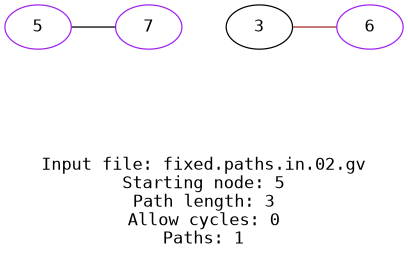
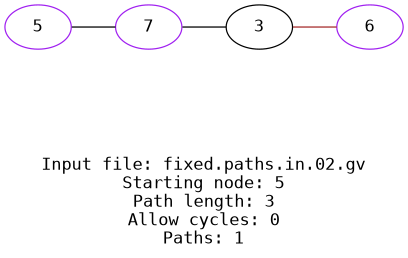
none -> (204, 27)
